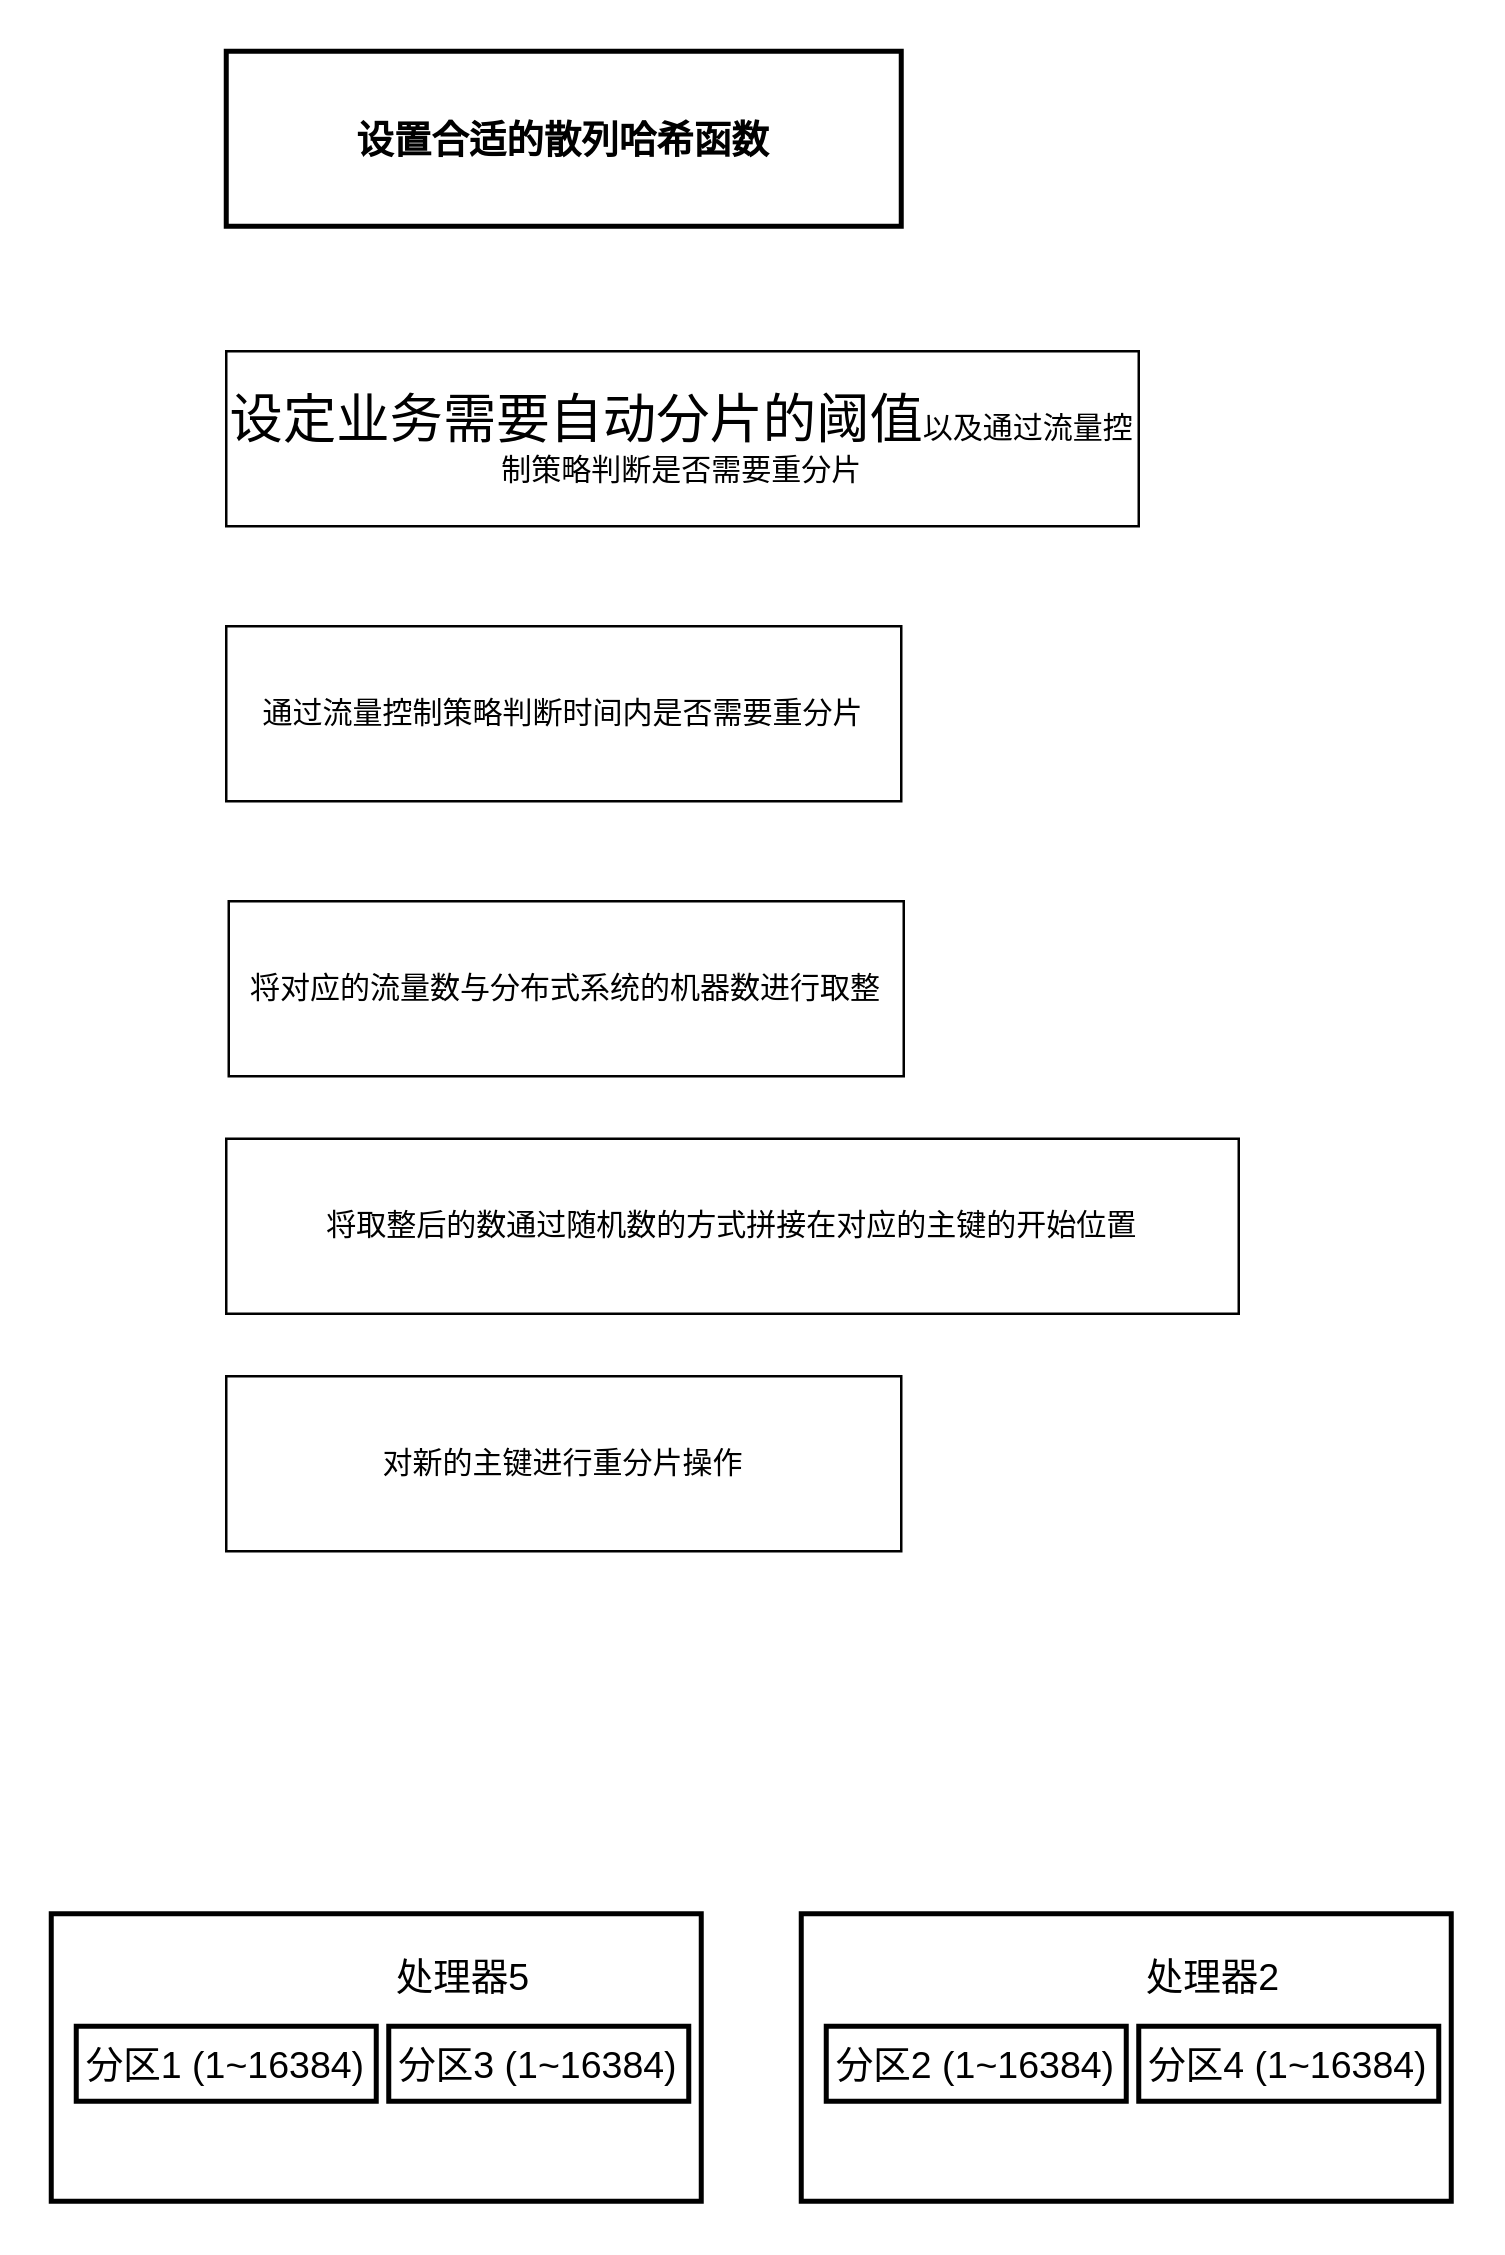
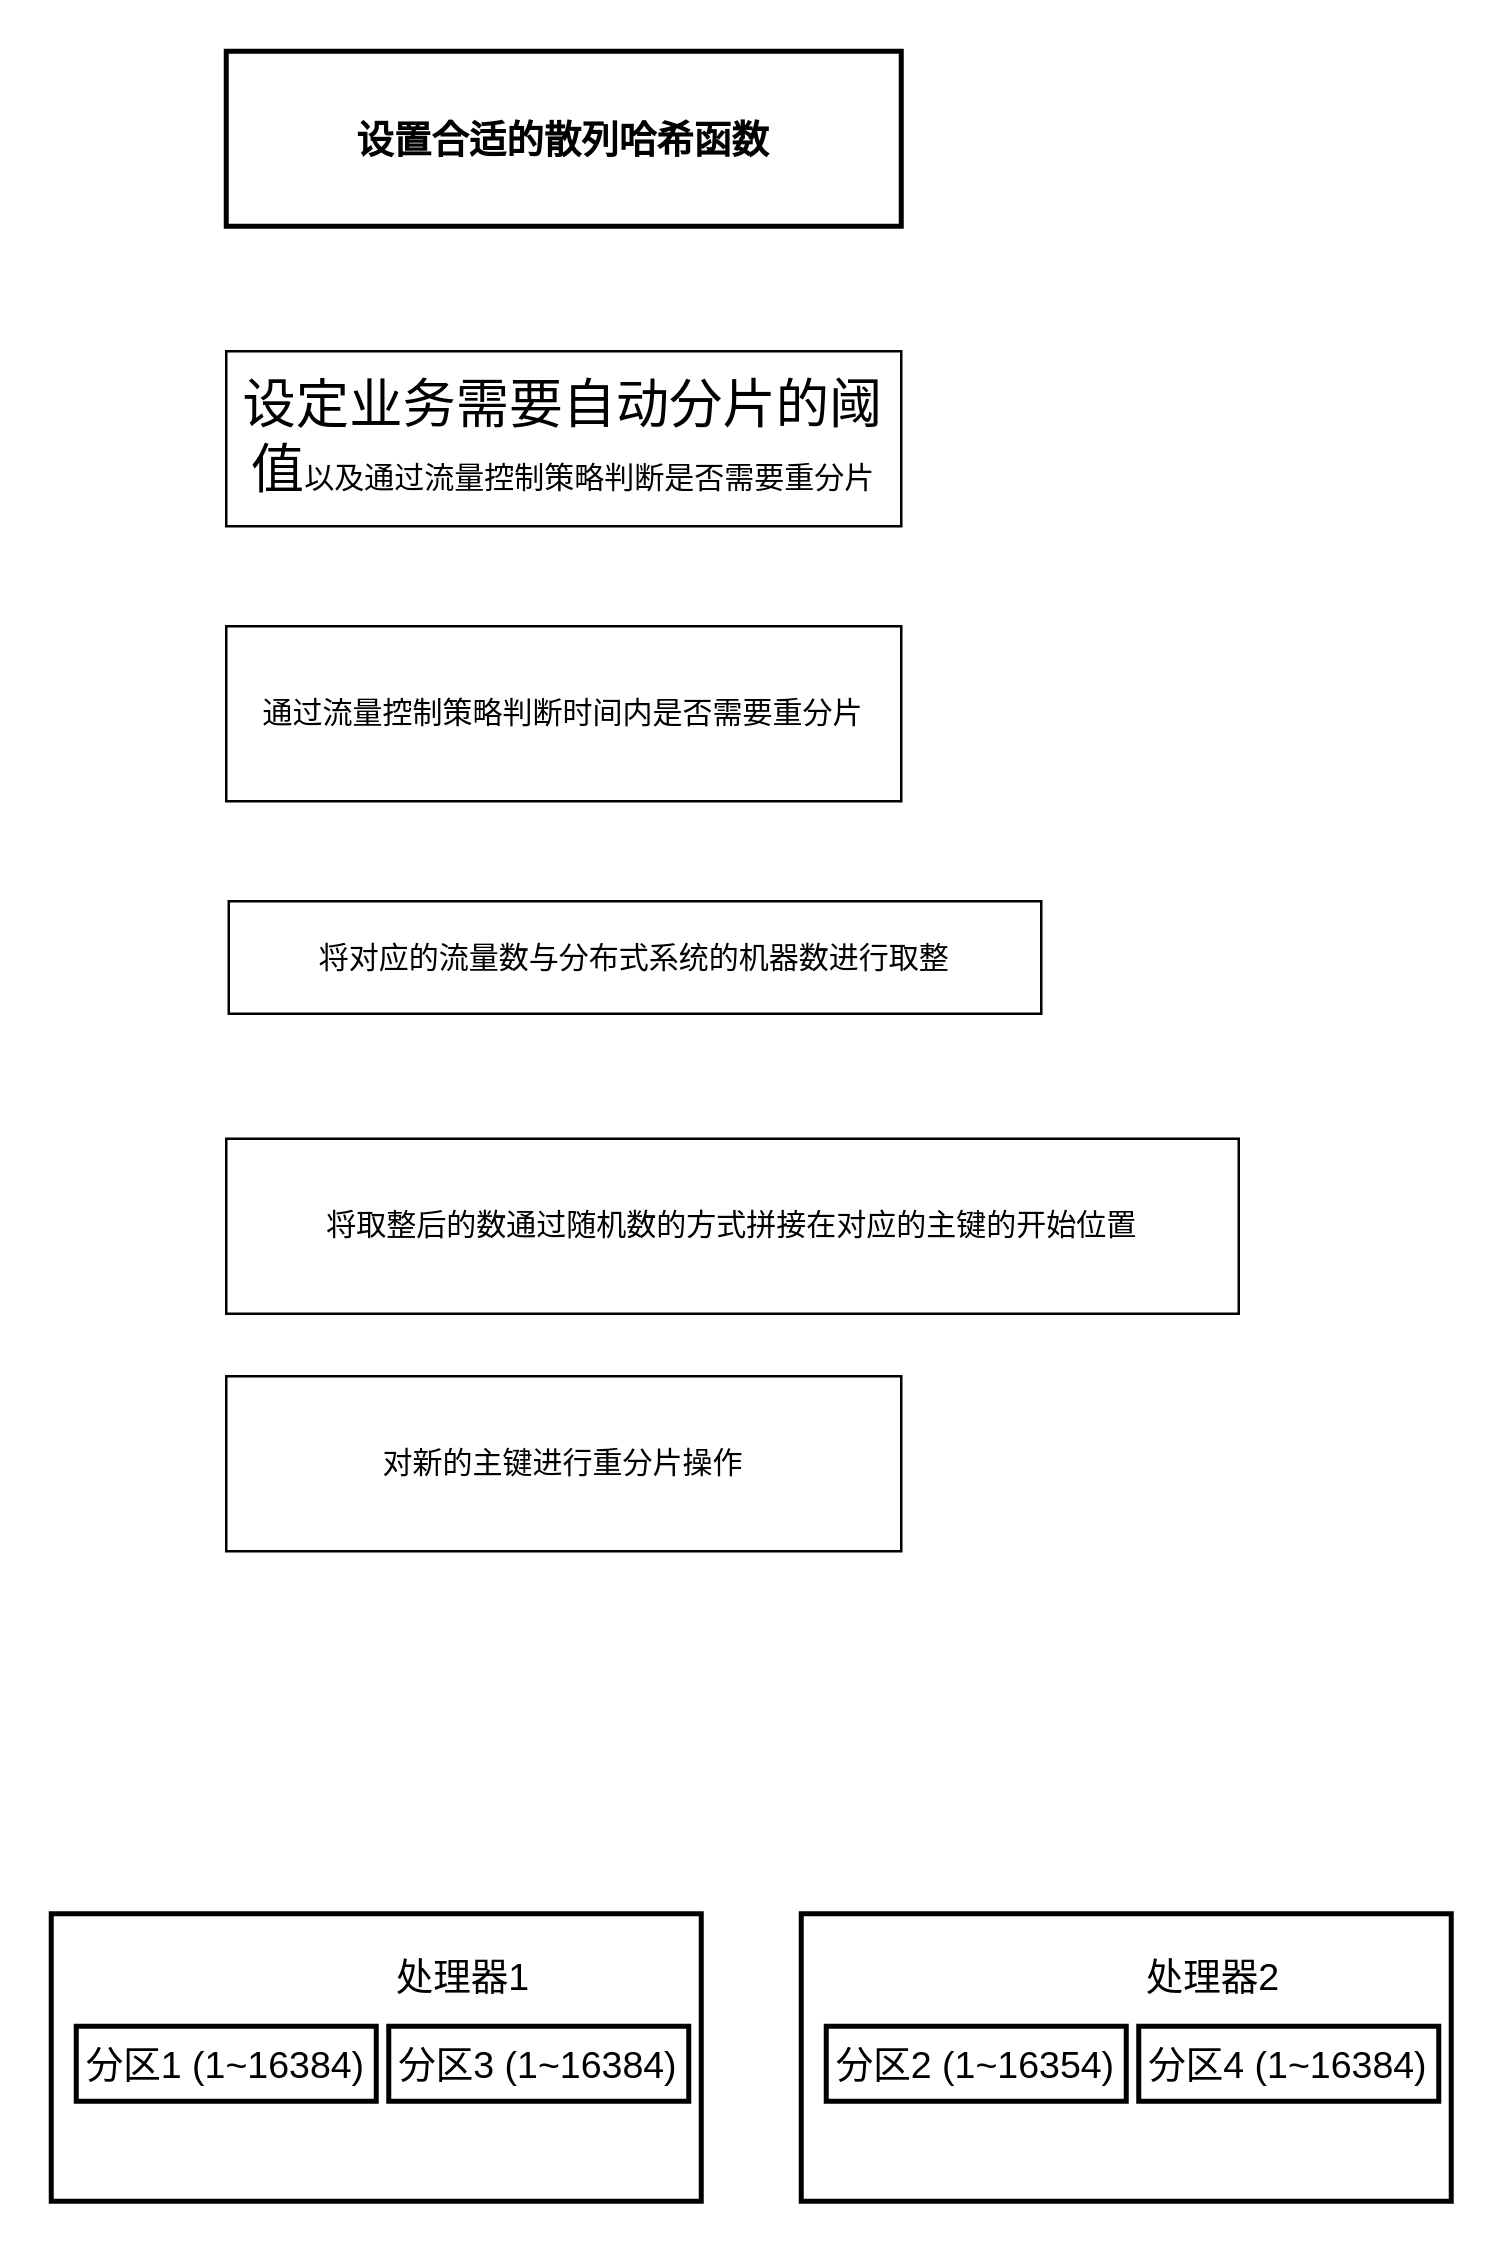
(683, 439) -> (564, 439)
(566, 989) -> (635, 958)
(464, 1976) -> (464, 1976)
(976, 2064) -> (976, 2064)
